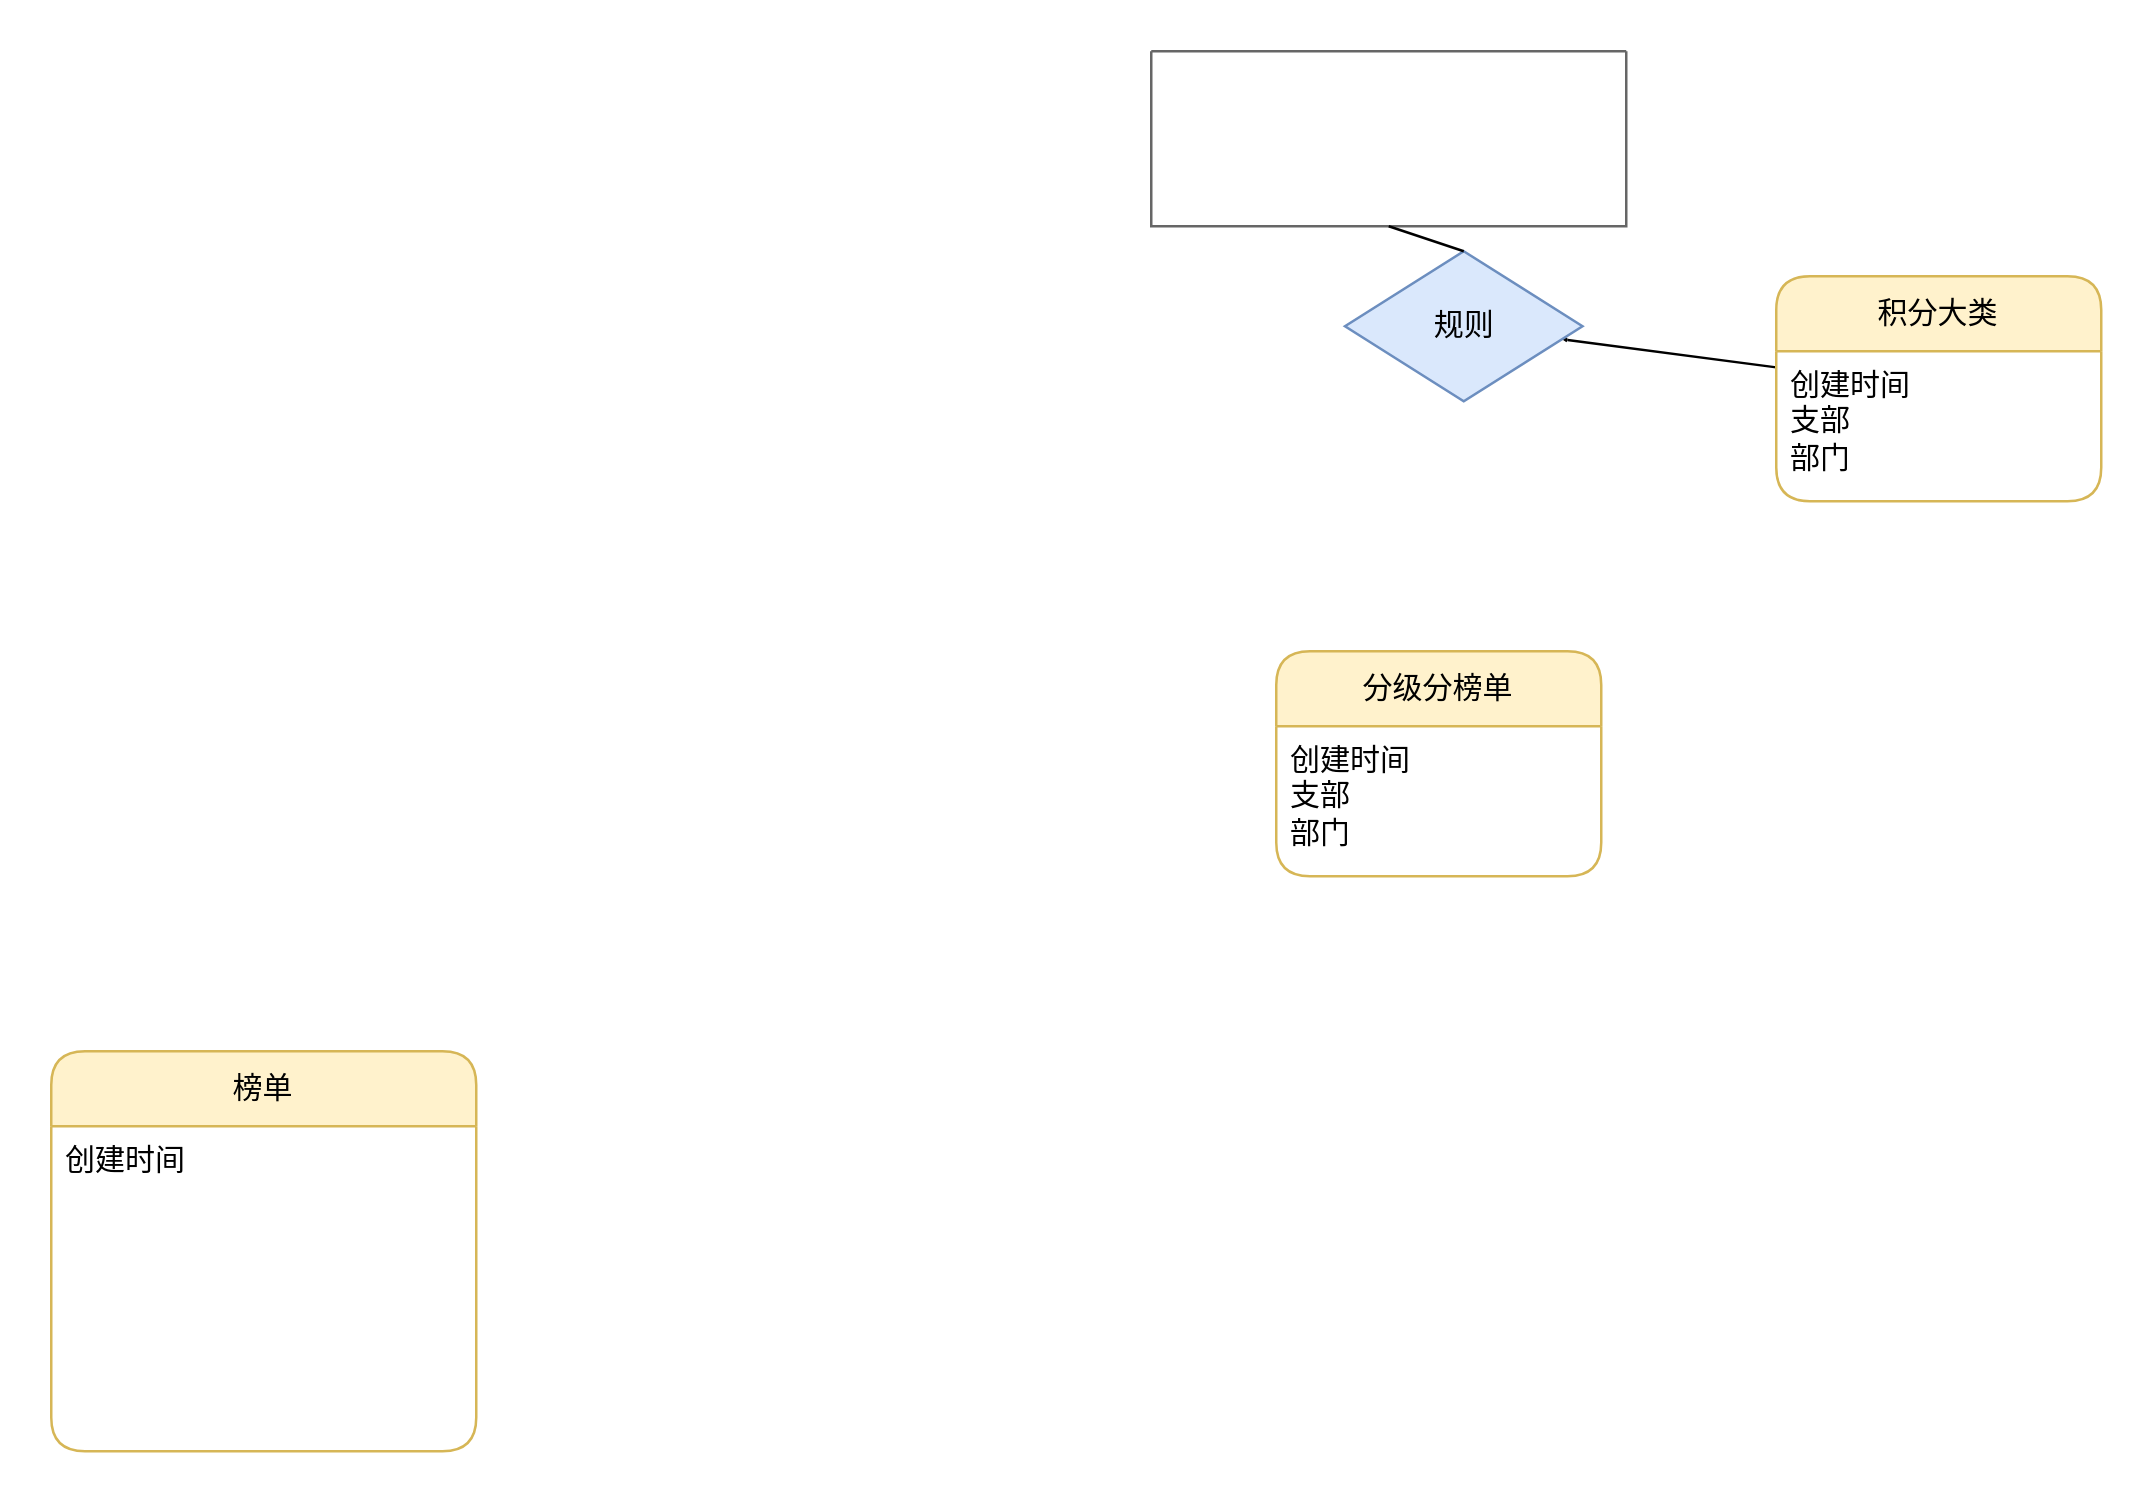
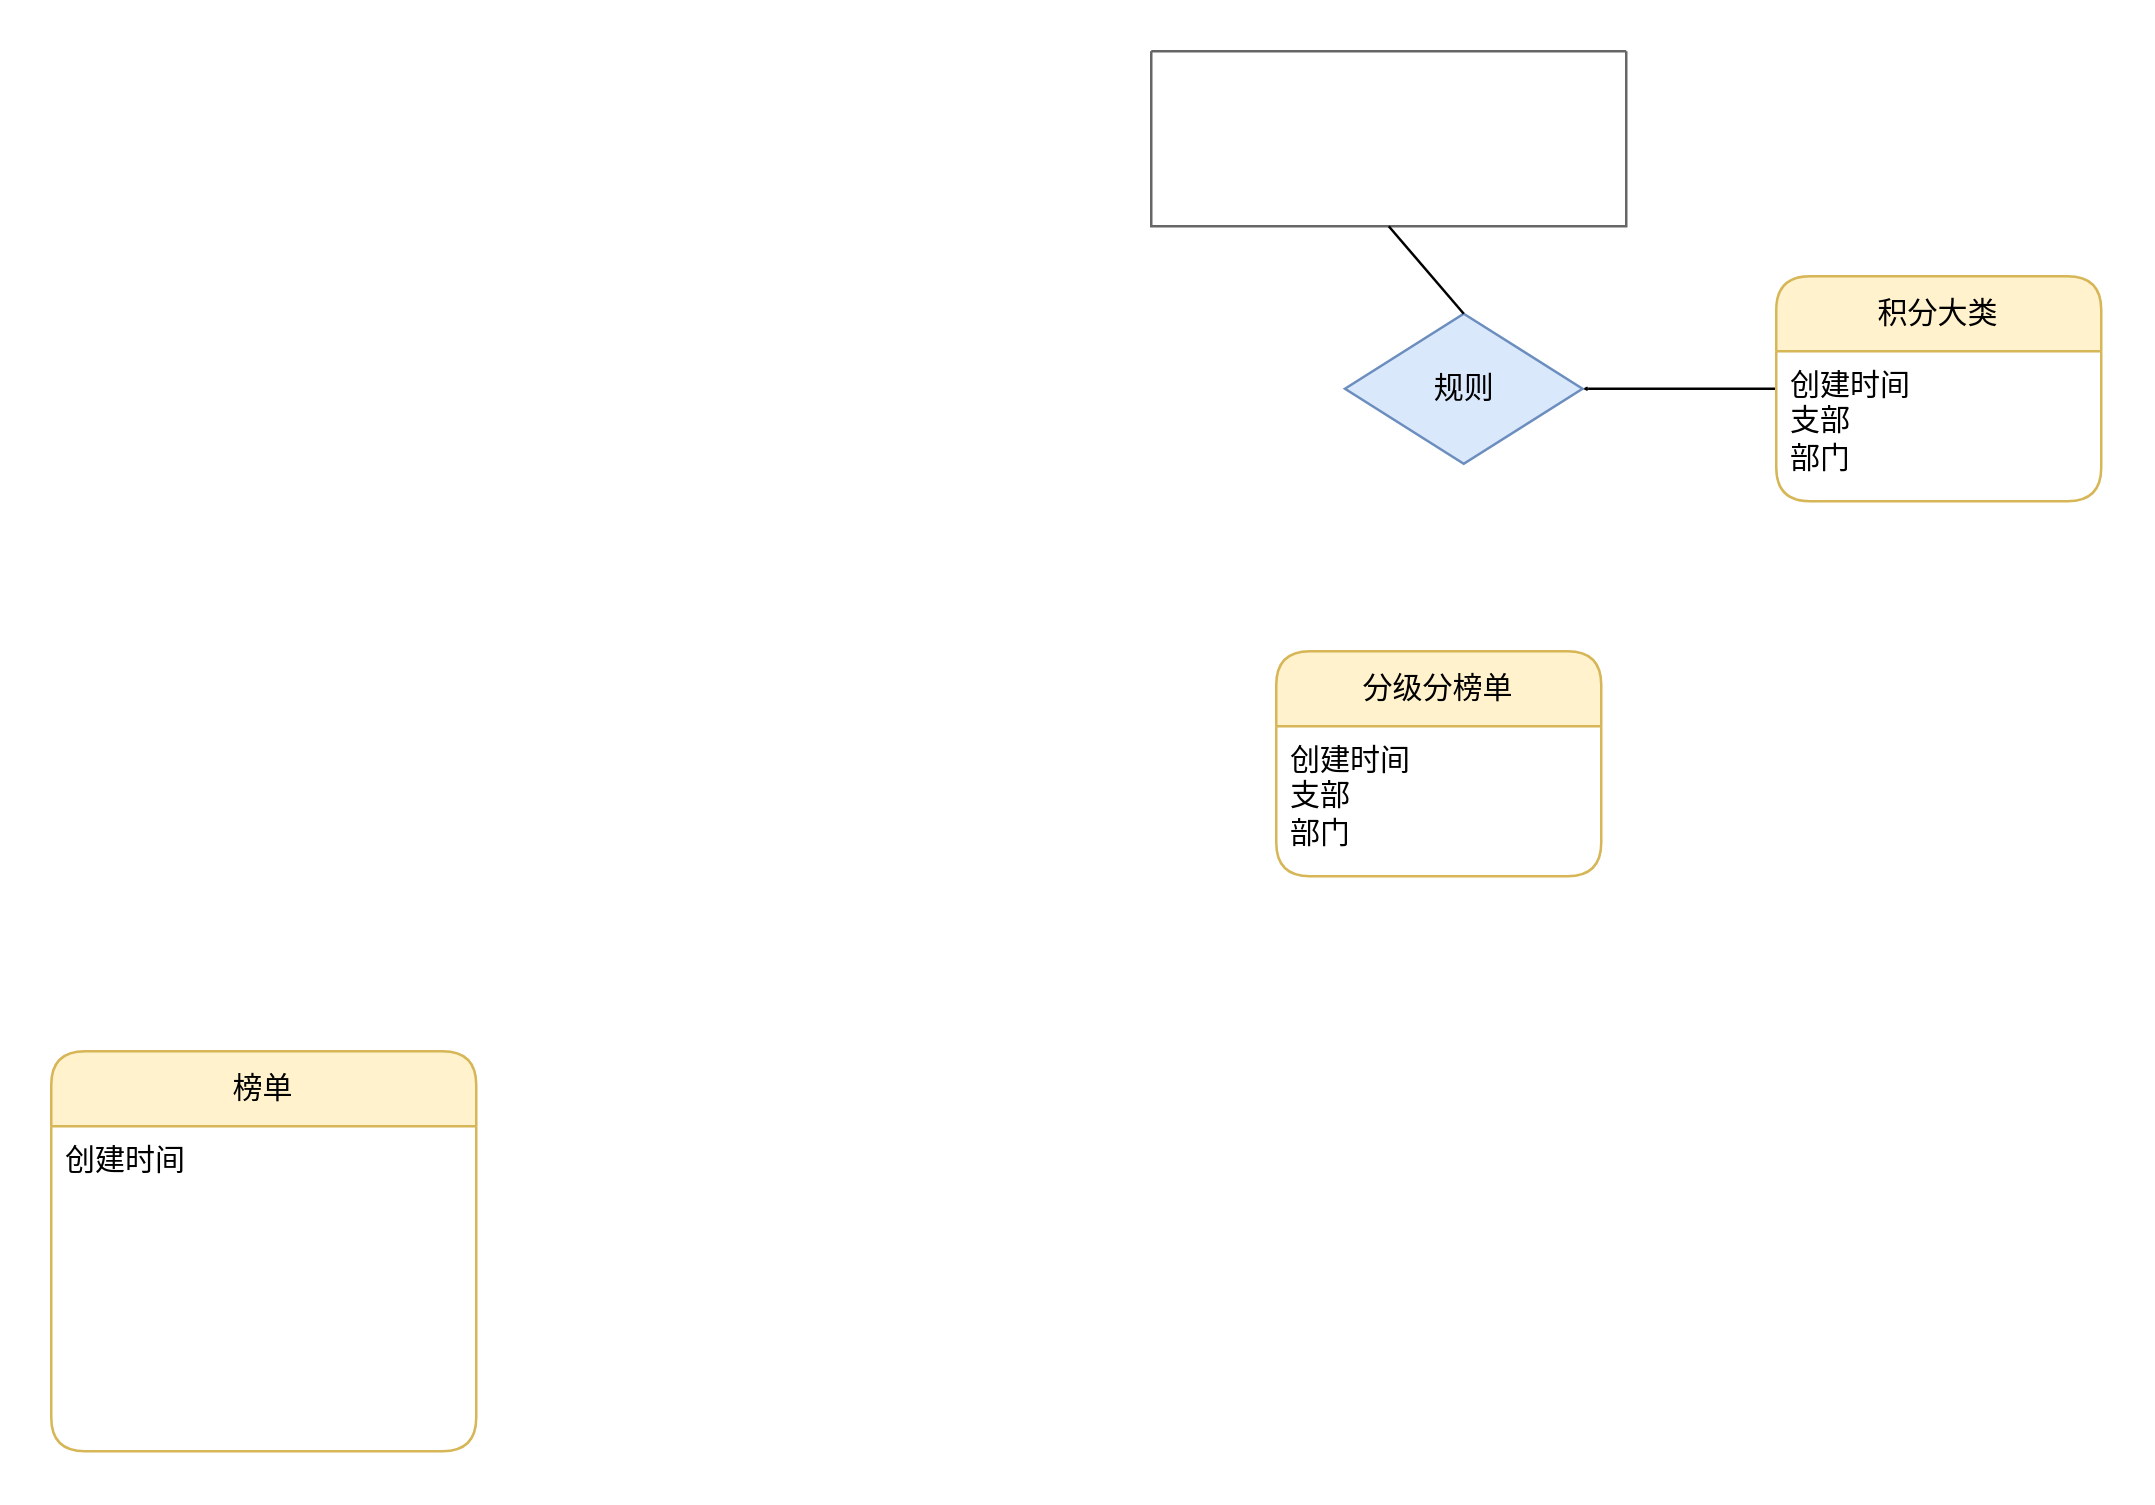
(1464, 326) -> (1464, 389)
